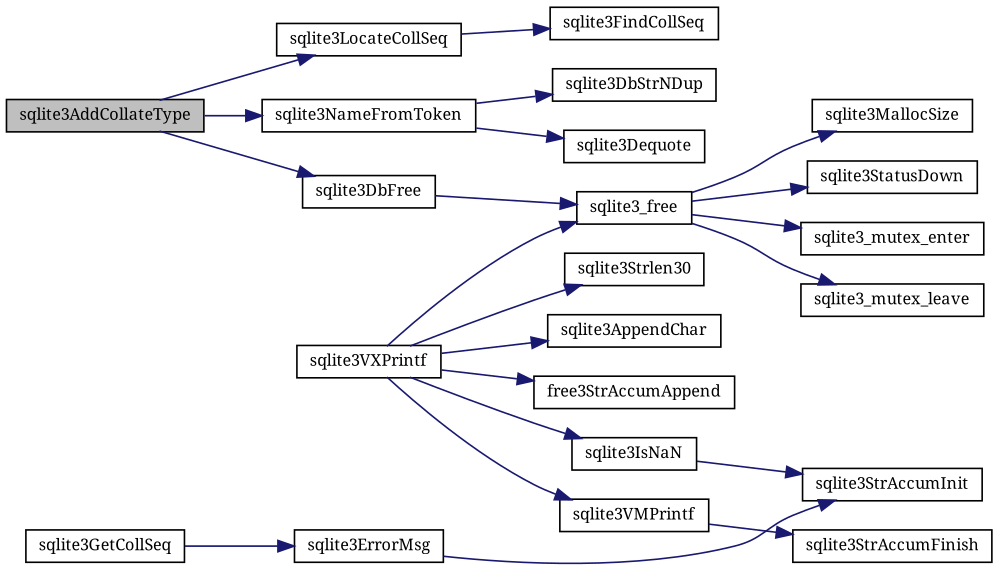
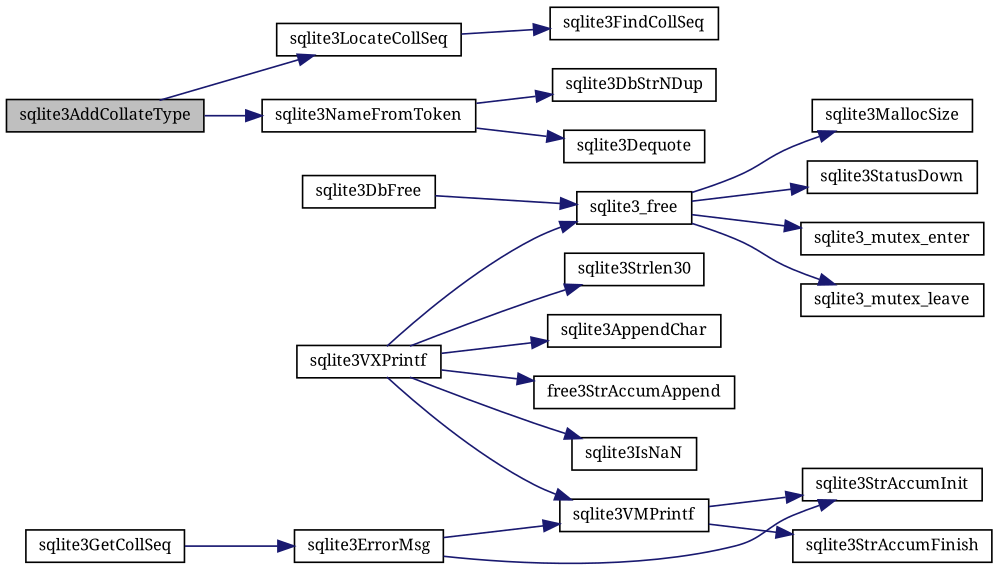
(229, 151) -> none
(742, 467) -> (747, 502)
none -> (494, 532)
